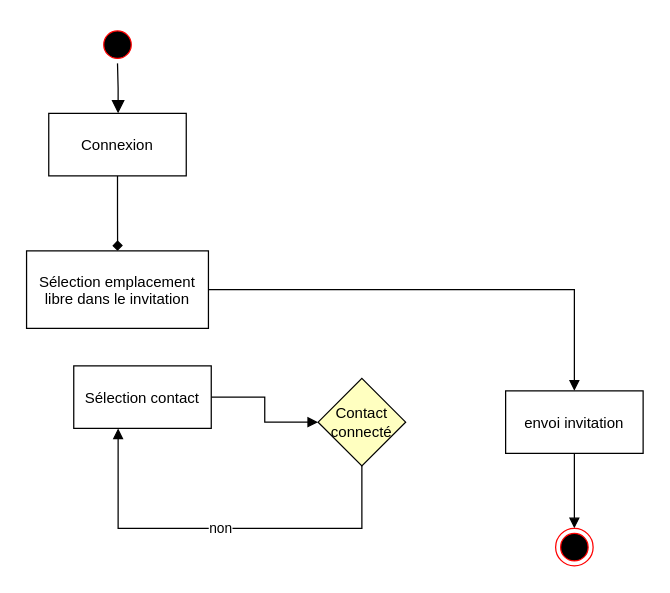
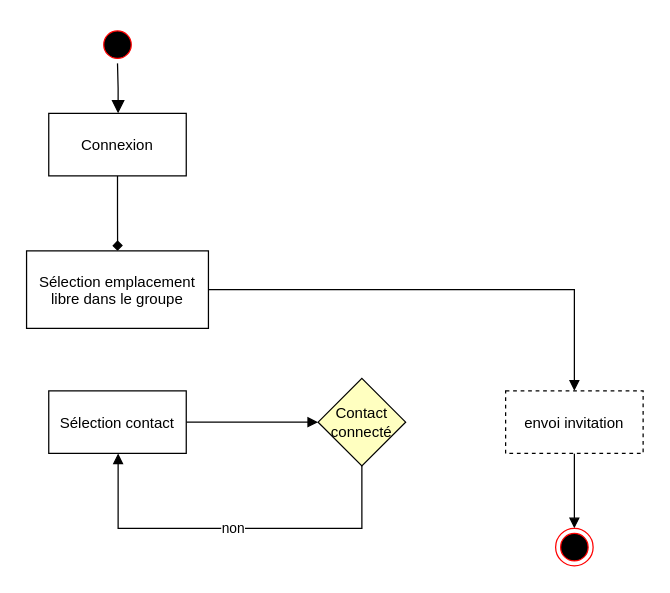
(117, 281) -> (117, 281)
(143, 397) -> (118, 422)
(574, 422) -> (574, 422)
